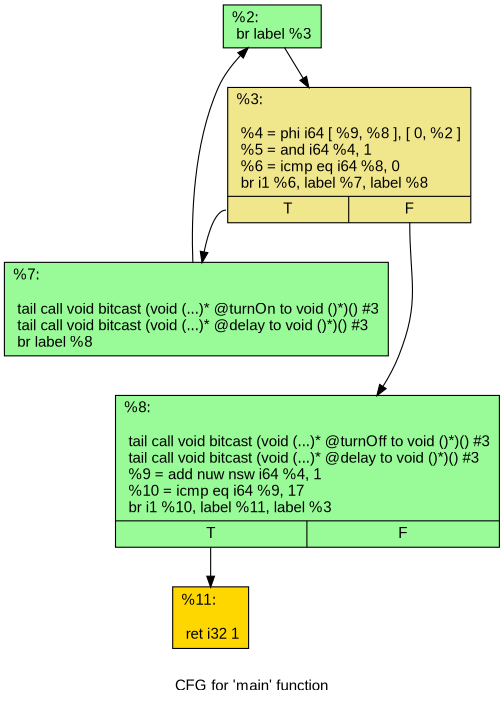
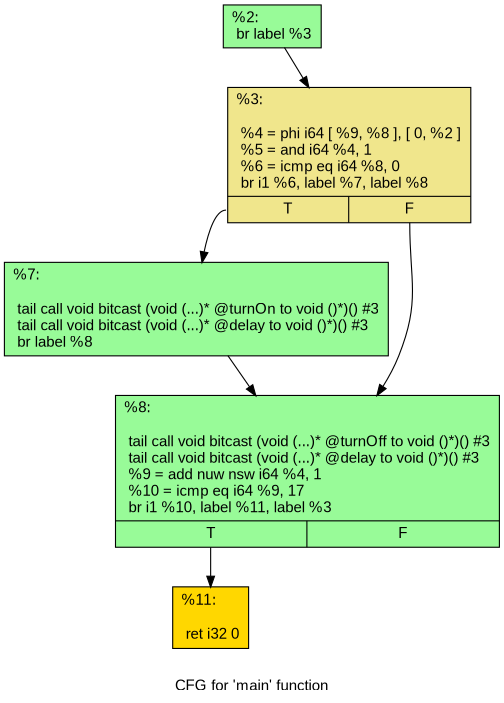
(199, 154) -> (239, 371)
(211, 634) -> (211, 634)
